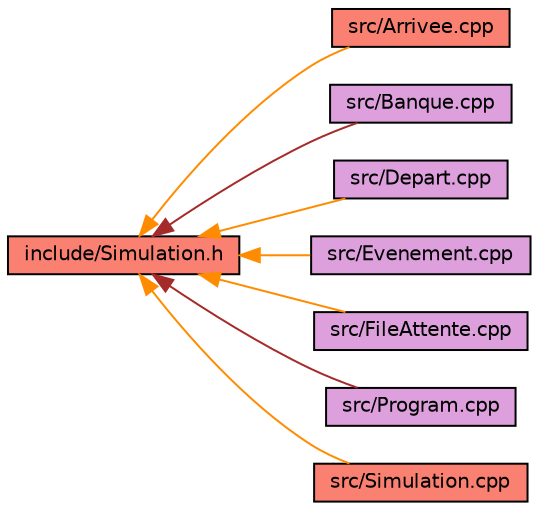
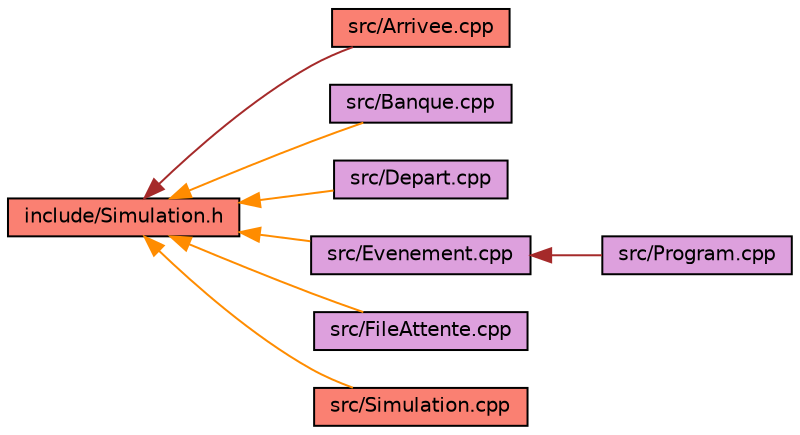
(241, 121) -> (250, 106)
(261, 168) -> (276, 155)
(261, 342) -> (577, 255)
